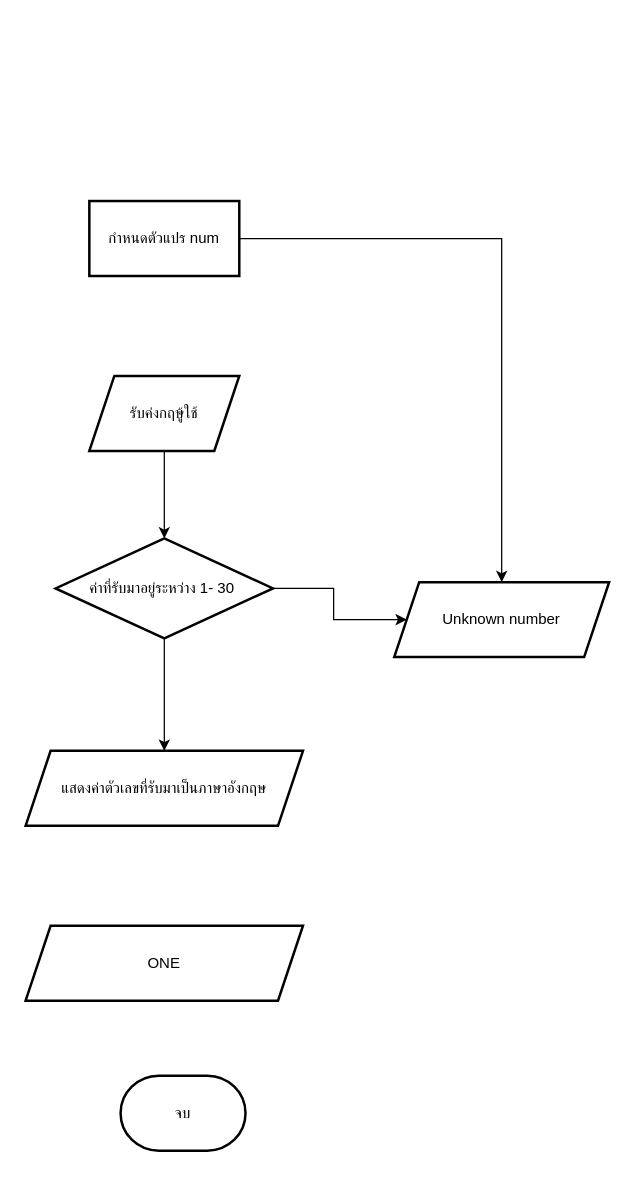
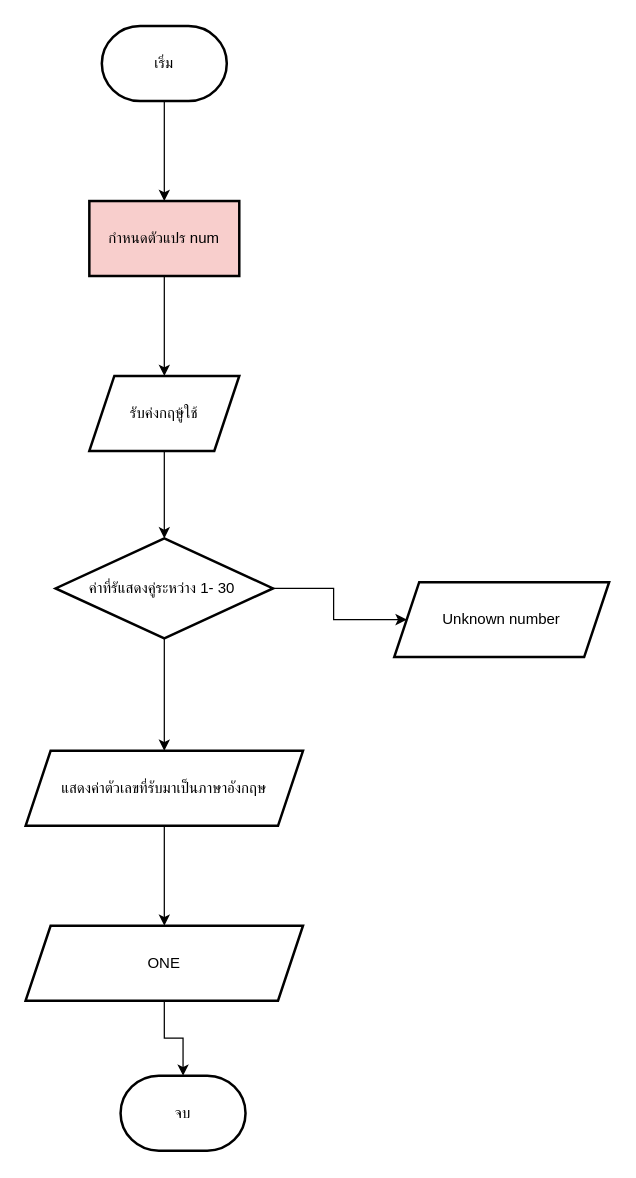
none -> (164, 63)
none -> (164, 147)
(164, 238) -> (164, 238)
(502, 274) -> (164, 322)
(164, 588) -> (164, 588)
none -> (164, 872)
none -> (170, 1038)
